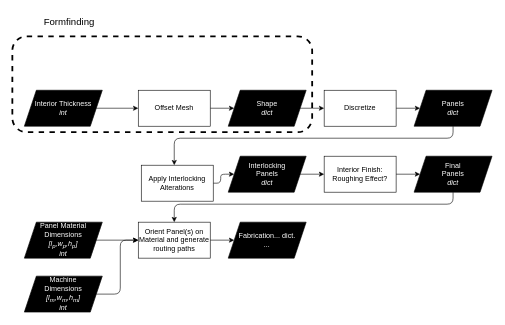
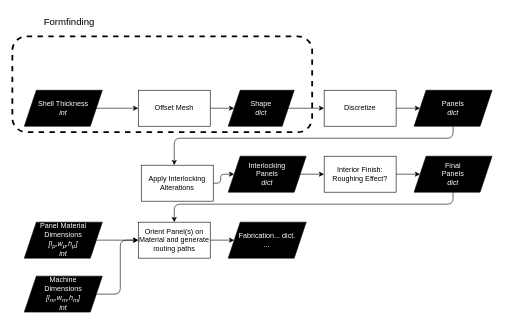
(63, 108) -> (63, 108)
(267, 108) -> (261, 108)
